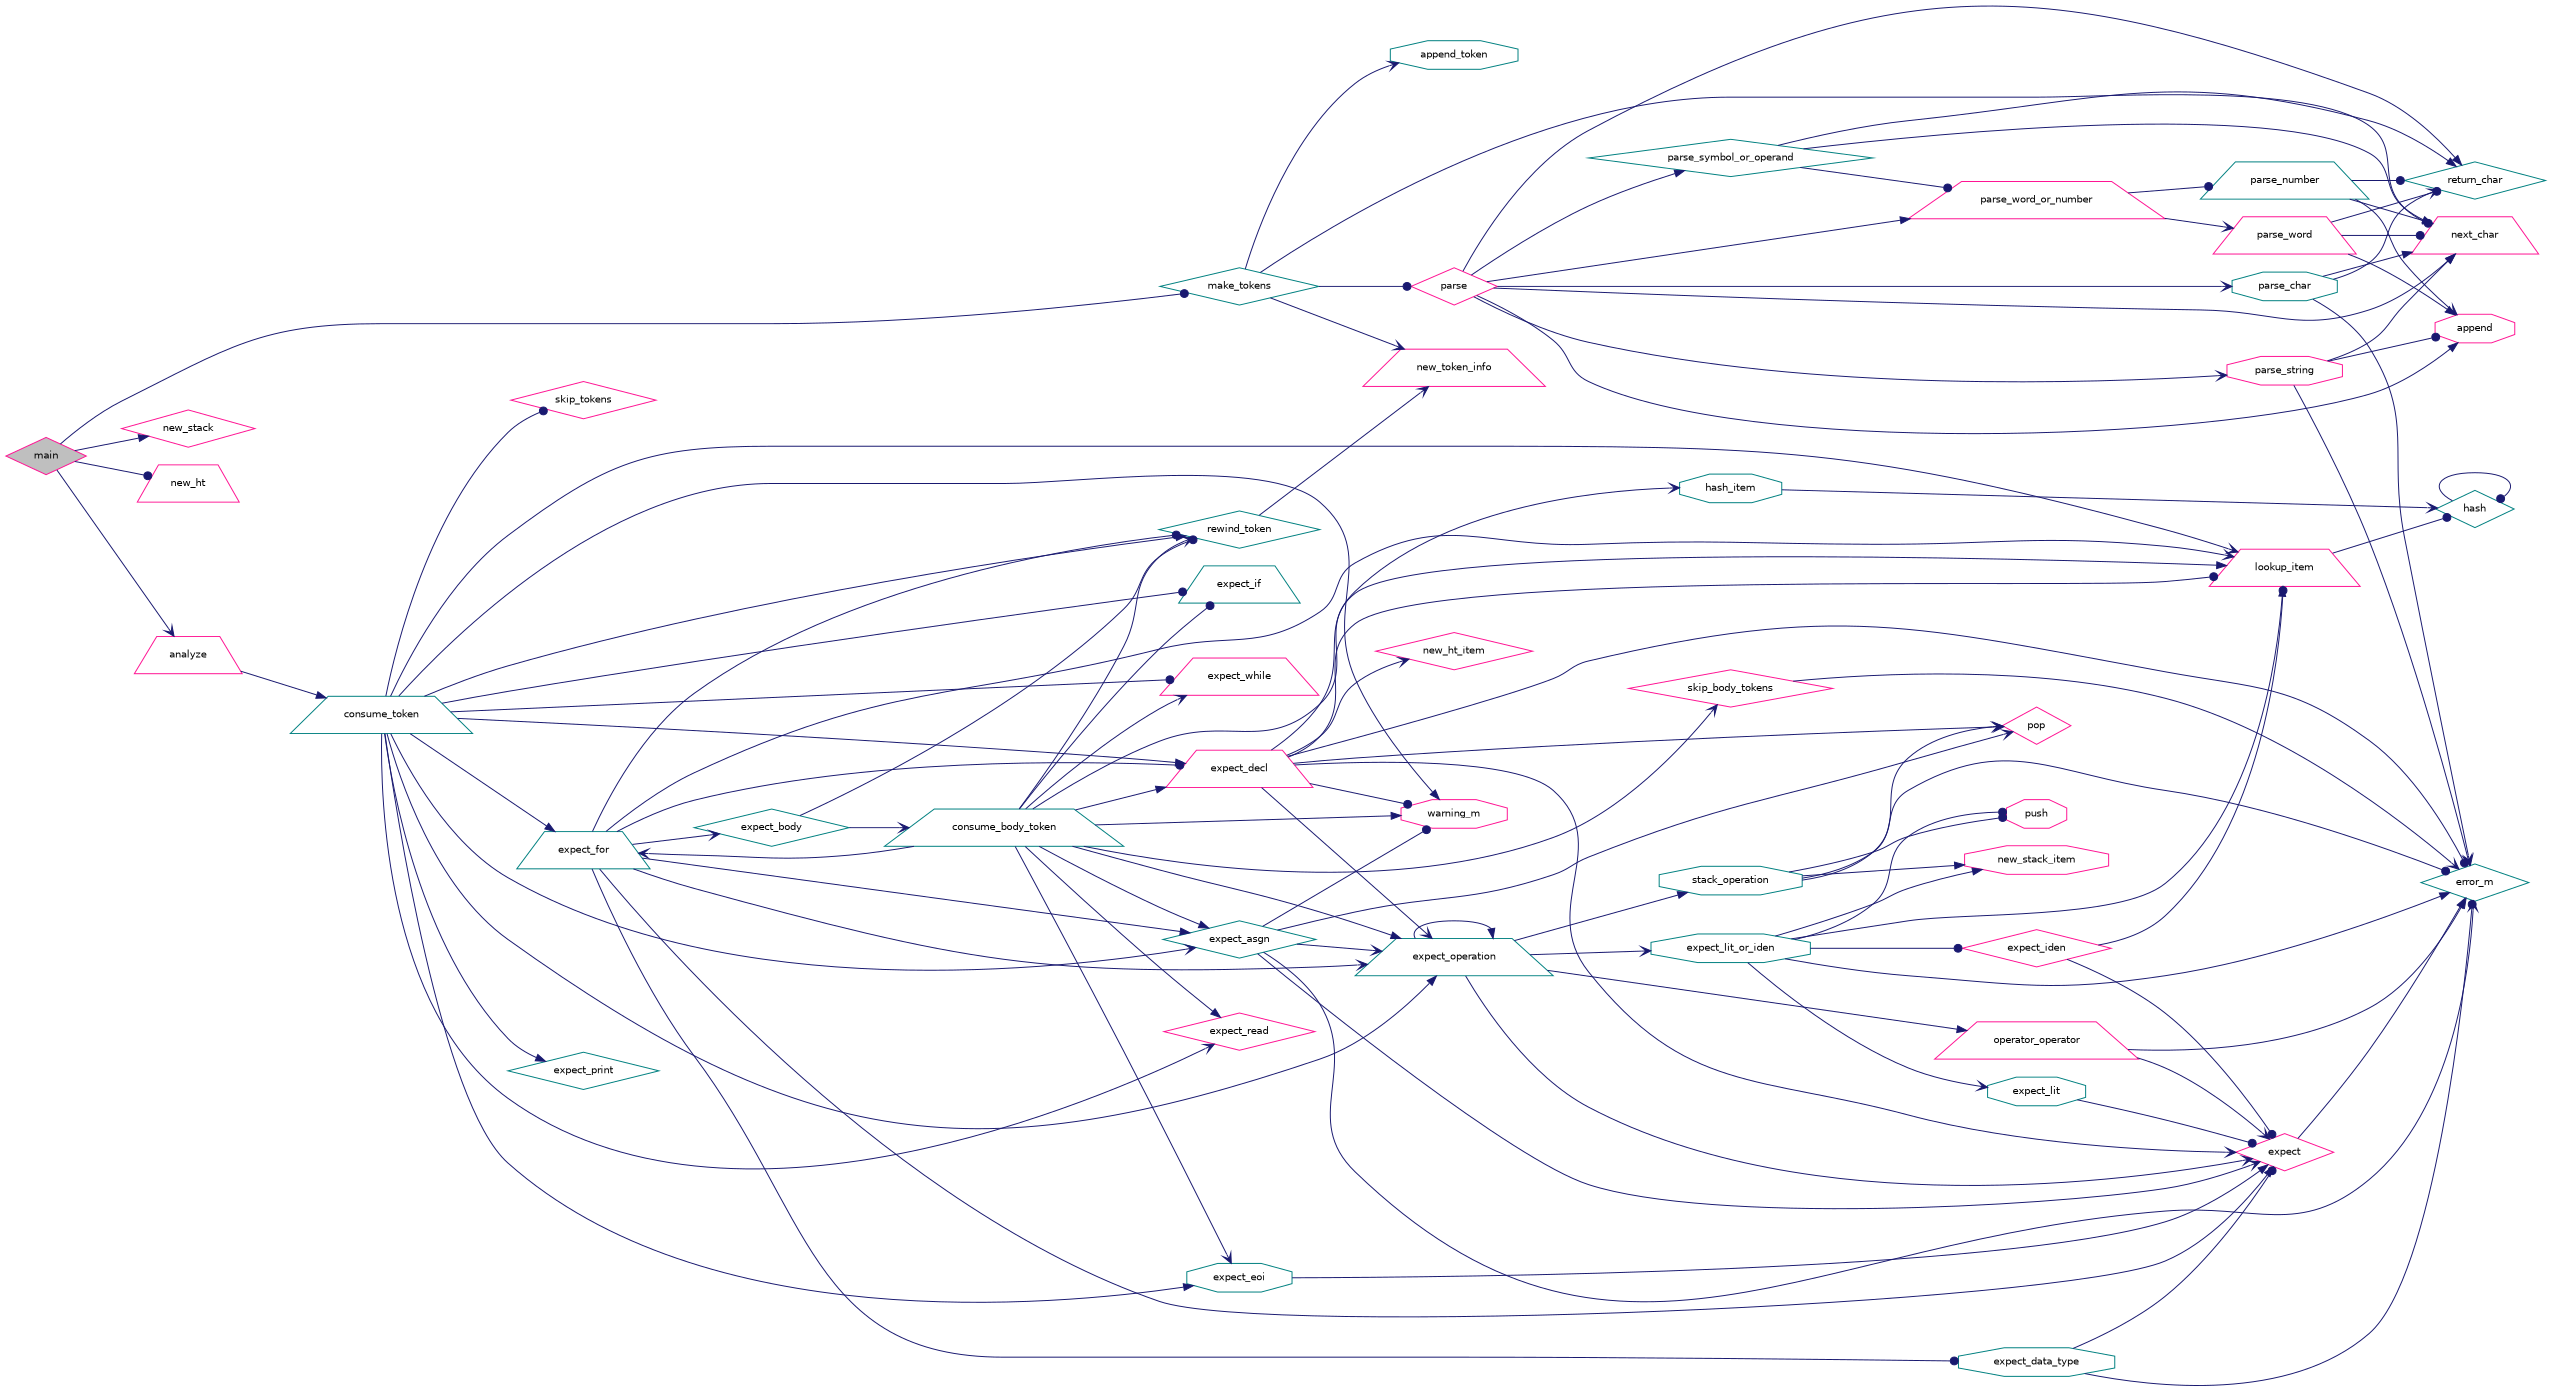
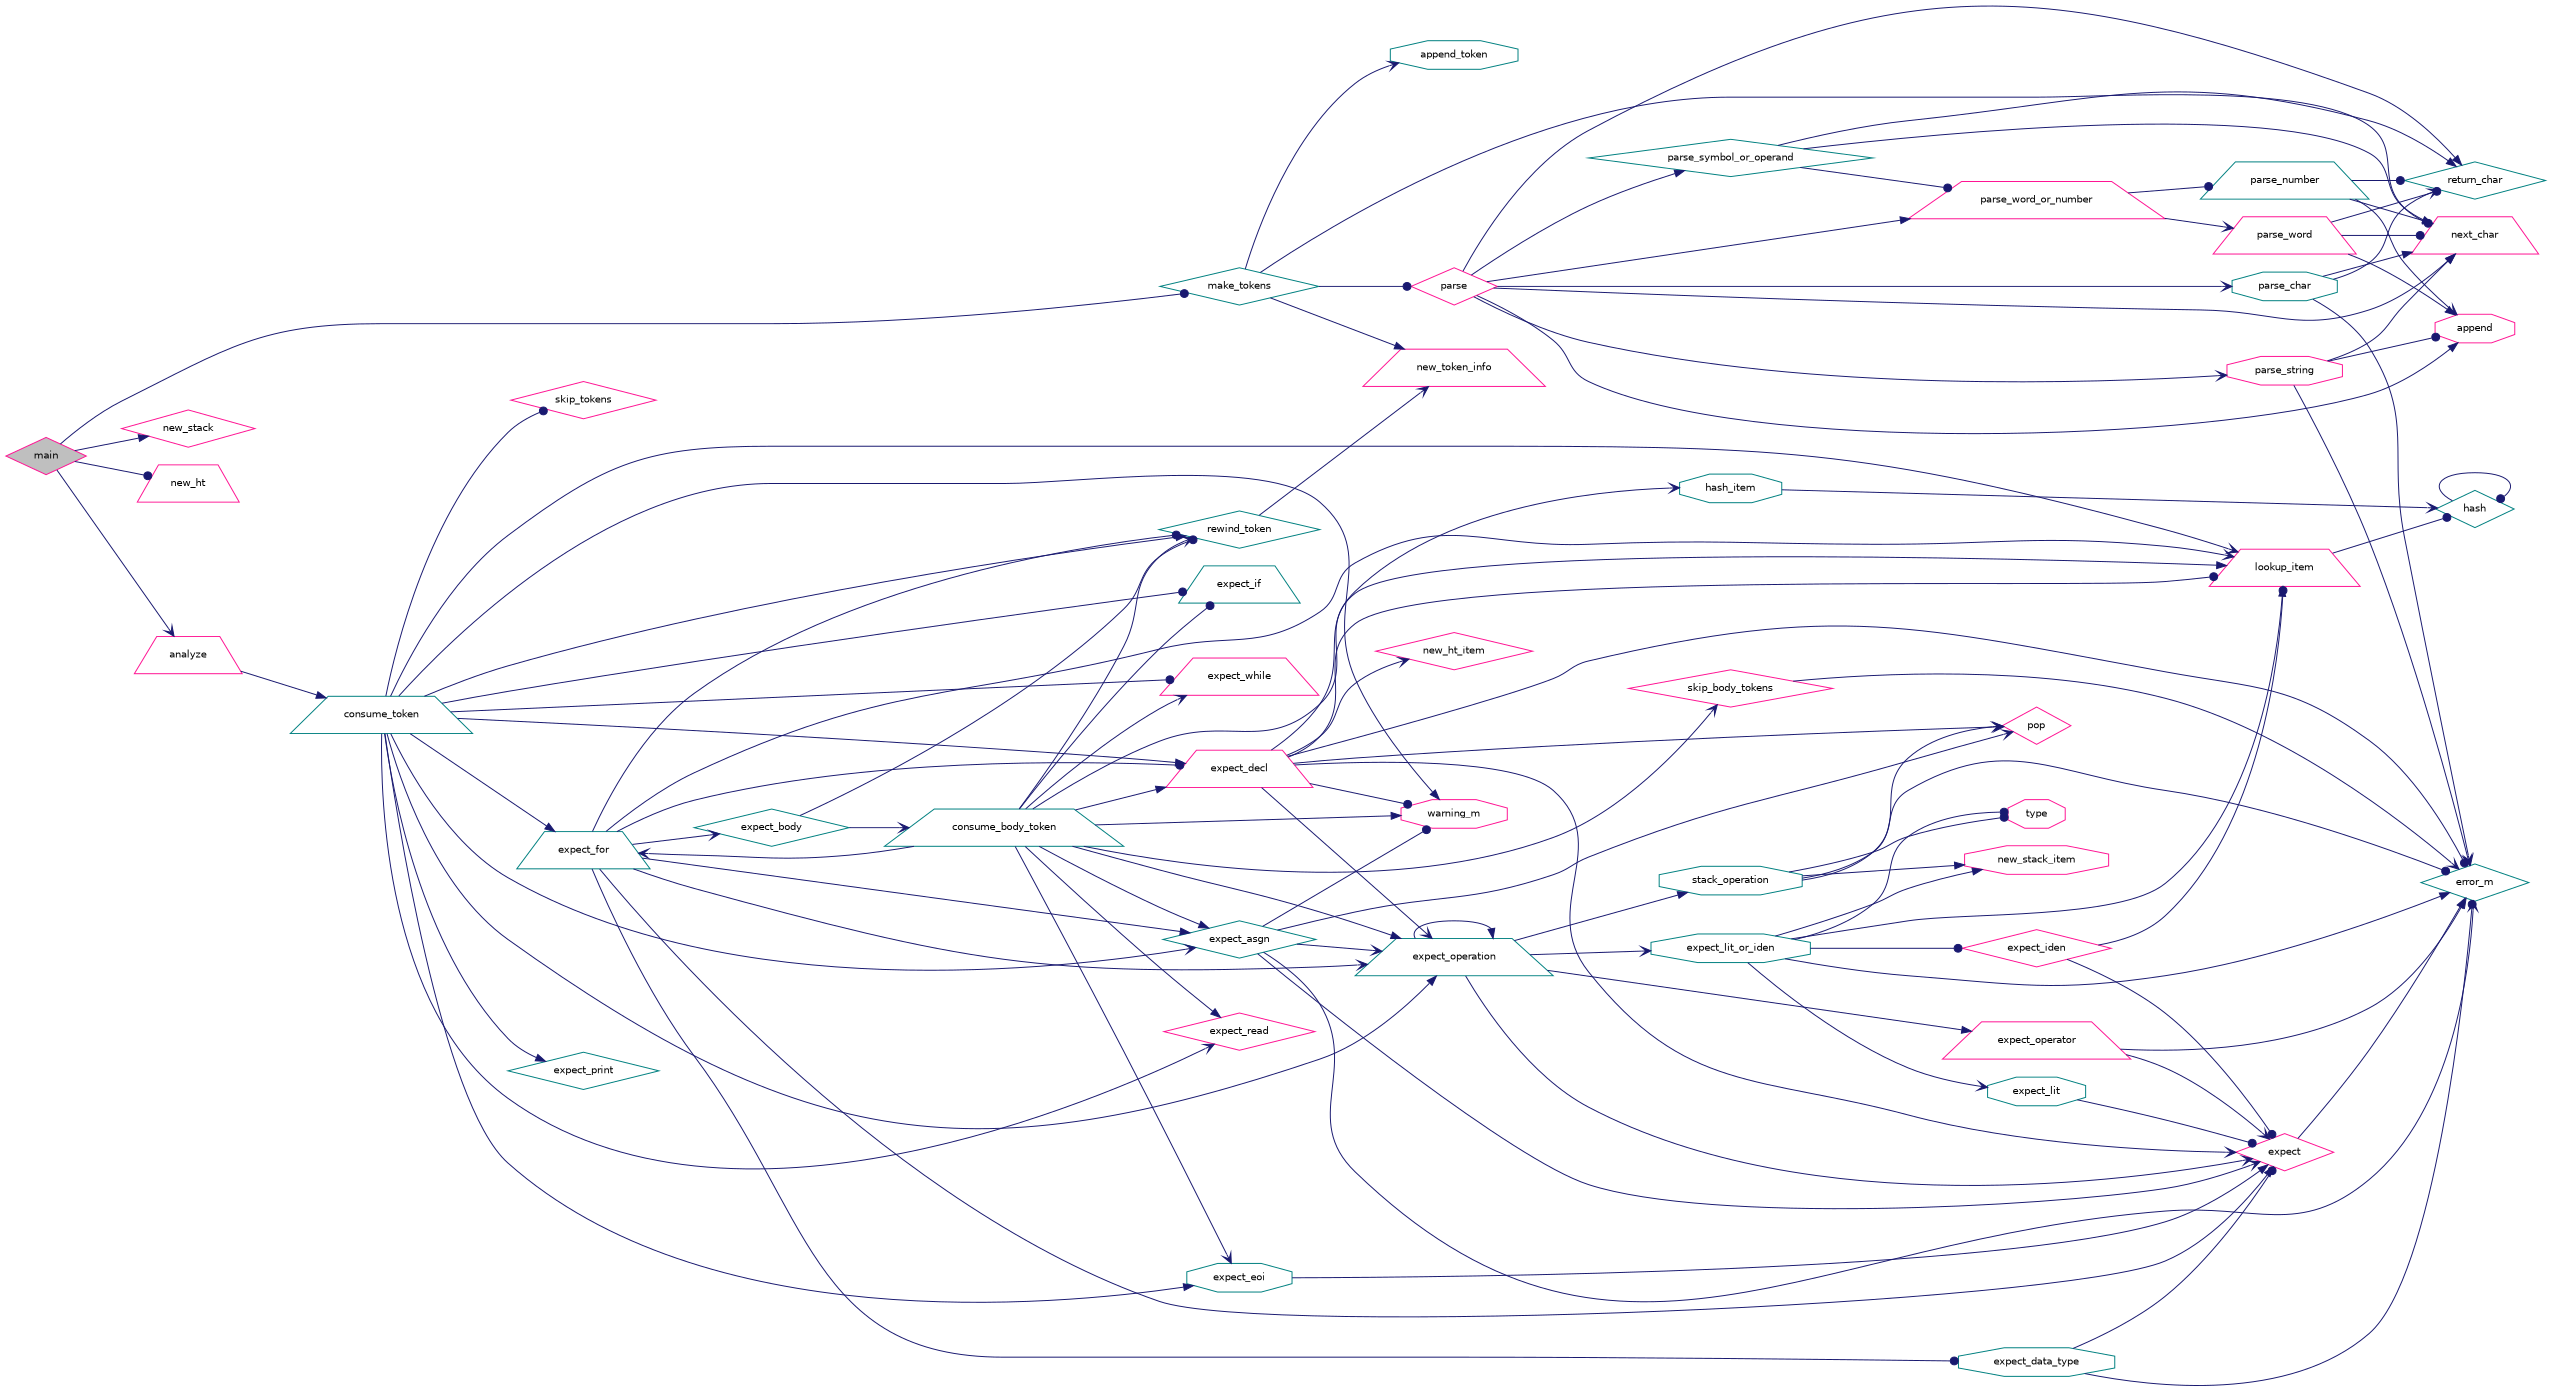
(1333, 322) -> (1333, 322)
(2037, 814) -> (2037, 814)
(2037, 1040) -> (2037, 1040)
